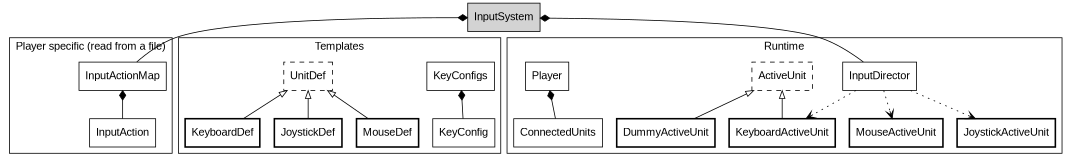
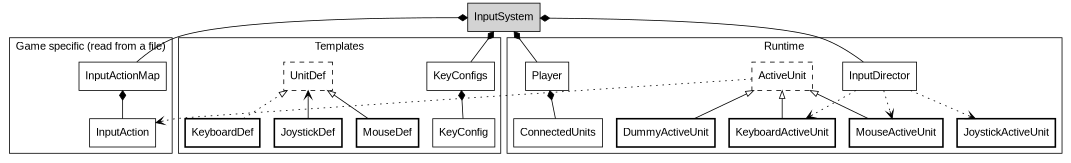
(91, 47) -> (91, 47)
none -> (479, 51)
none -> (528, 51)
none -> (472, 98)
none -> (843, 106)
(262, 107) -> (262, 107)
(308, 109) -> (308, 104)
